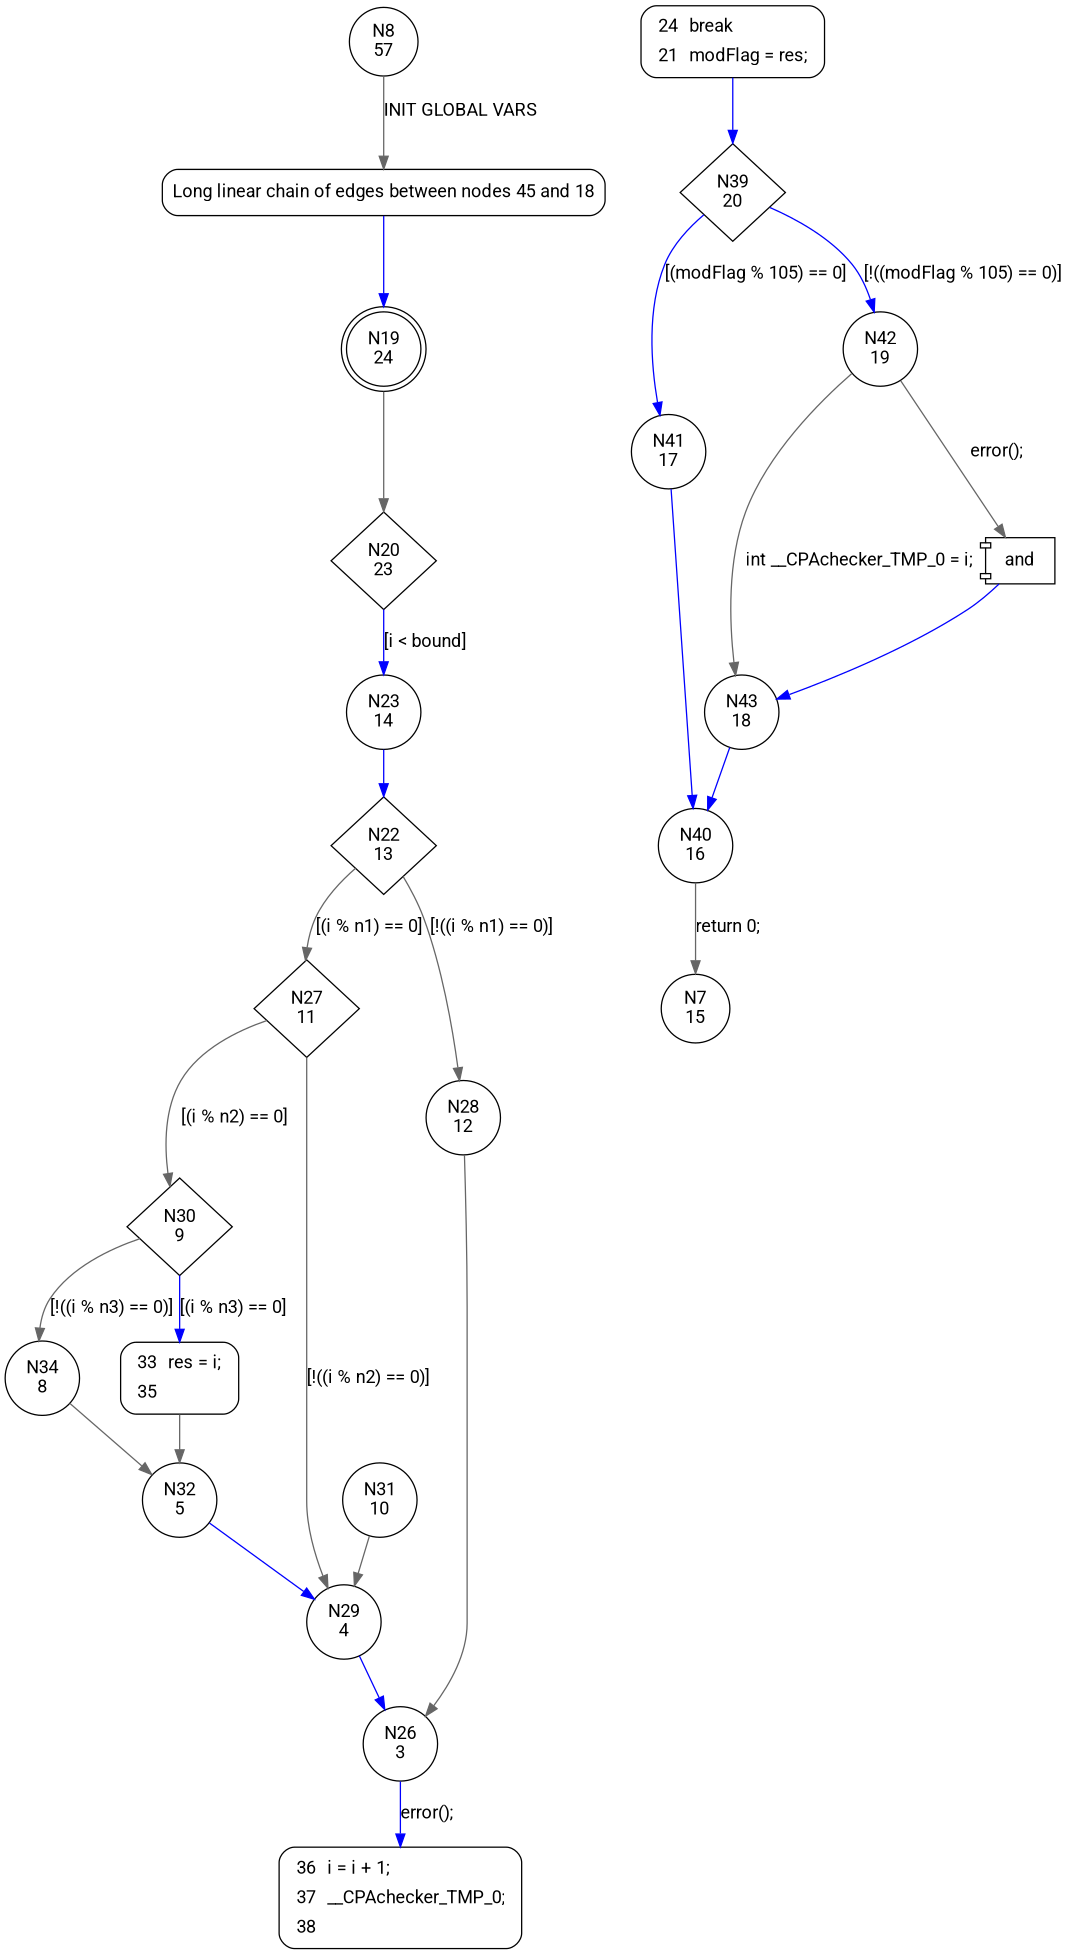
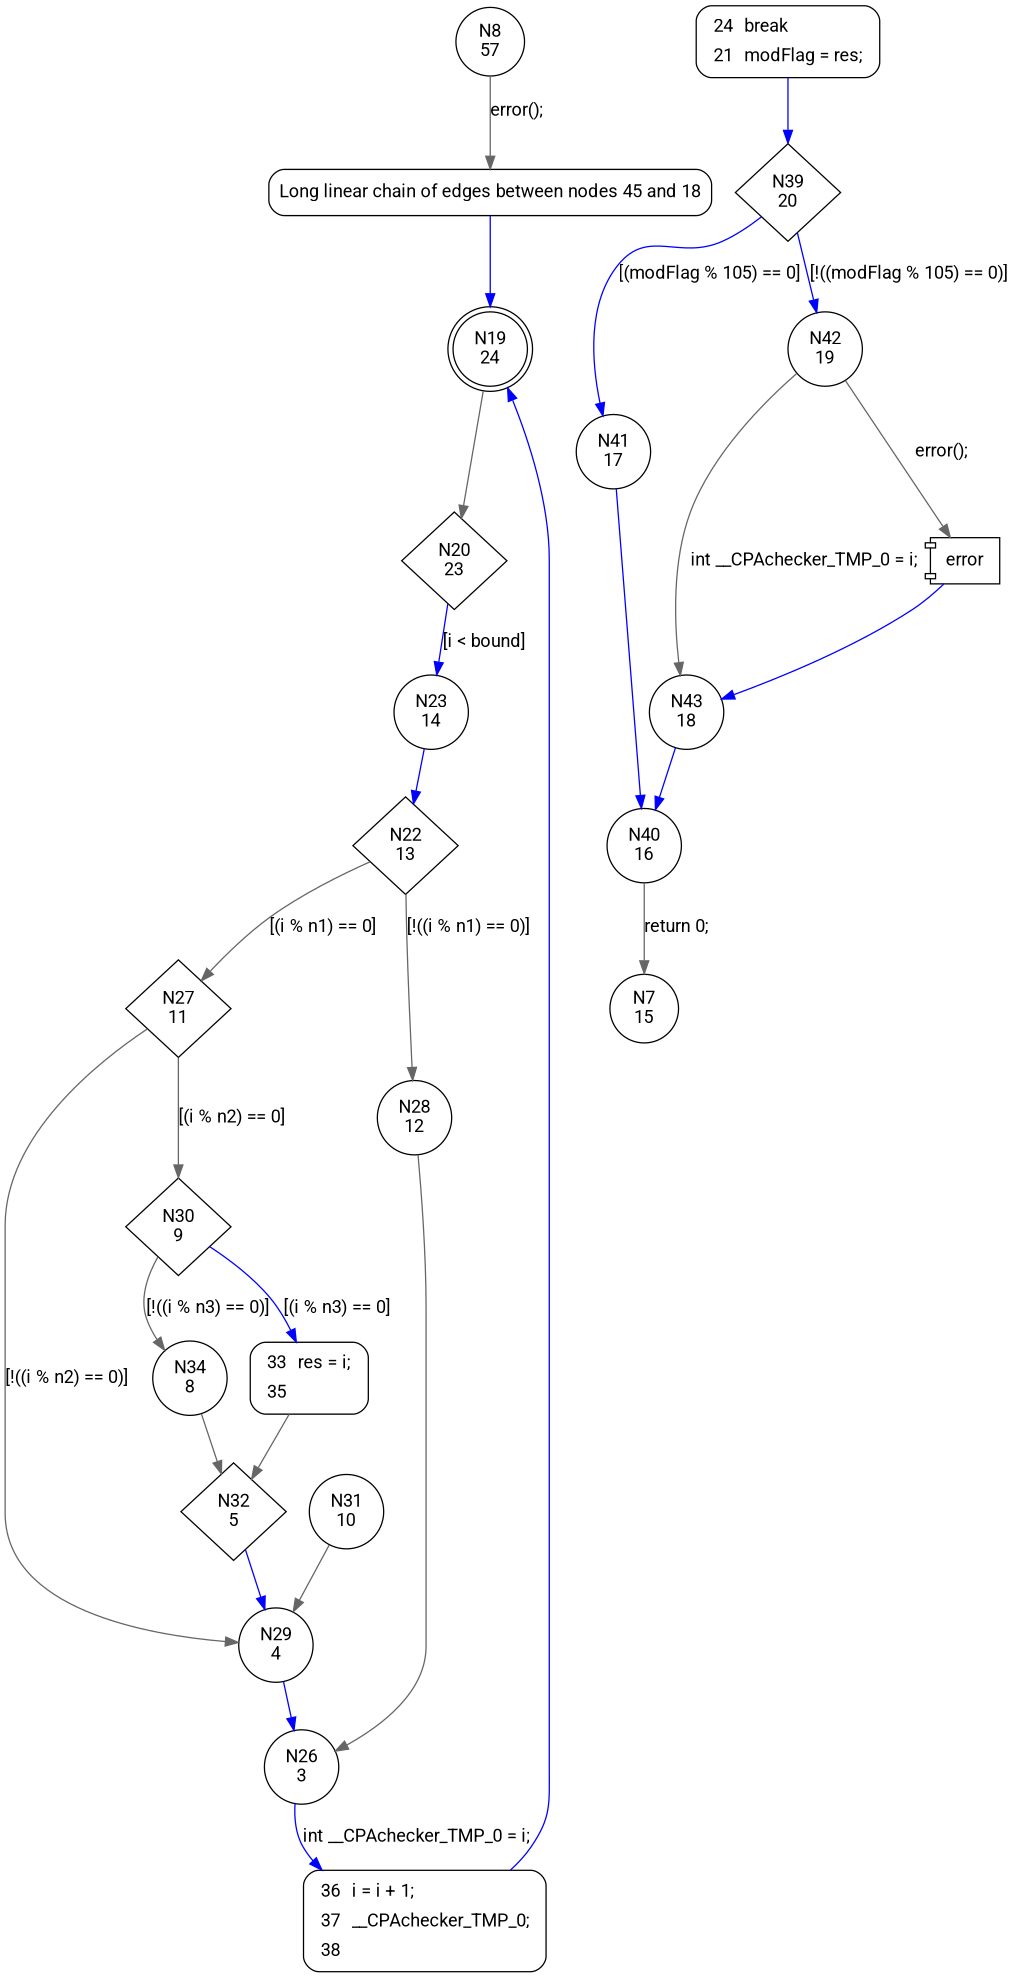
(461, 111) -> (517, 111)
(1020, 561) -> (965, 561)
none -> (549, 1139)
(180, 1500) -> (234, 1512)
(427, 1814) -> (417, 1837)
